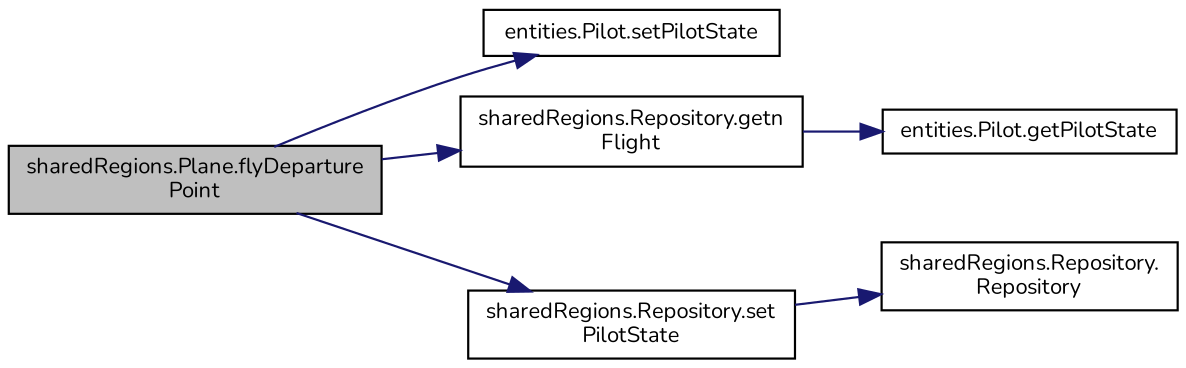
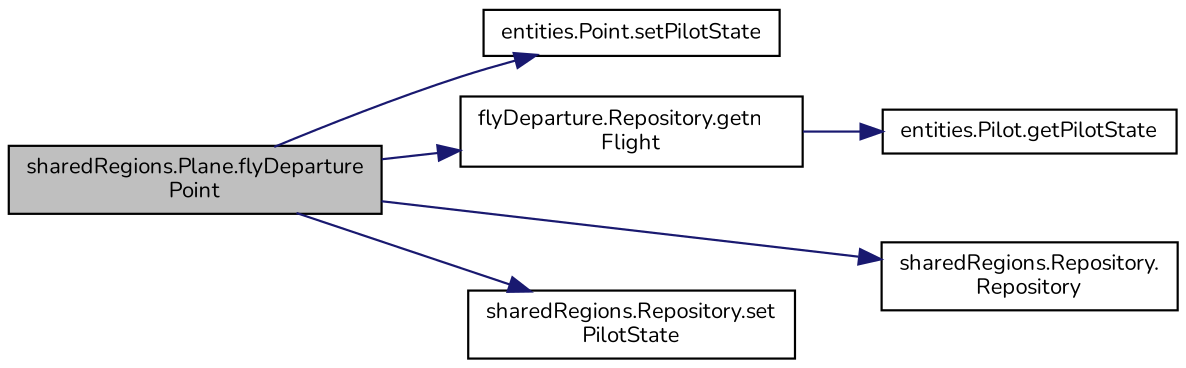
(632, 33) -> (632, 33)
(632, 132) -> (632, 132)
(827, 301) -> (620, 229)
